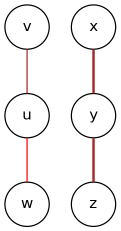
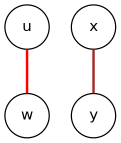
(27, 27) -> none
(27, 160) -> (27, 71)
(94, 204) -> none
